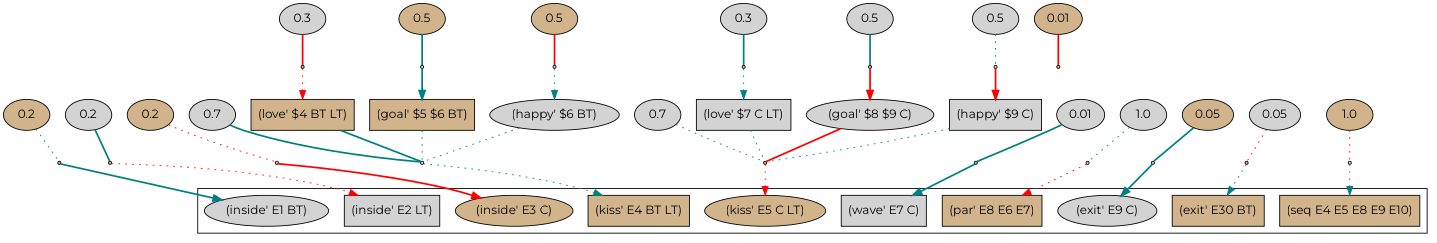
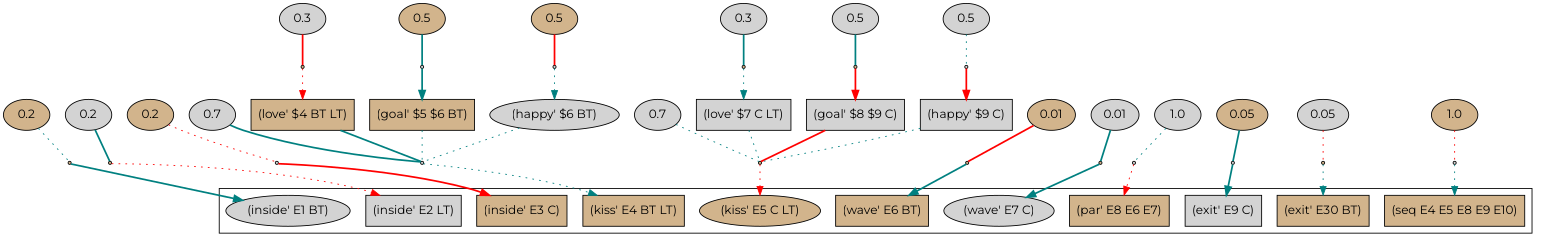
(870, 115) -> (855, 115)
(514, 211) -> (522, 211)
none -> (882, 211)
(884, 211) -> (999, 211)
(1107, 211) -> (1223, 211)
